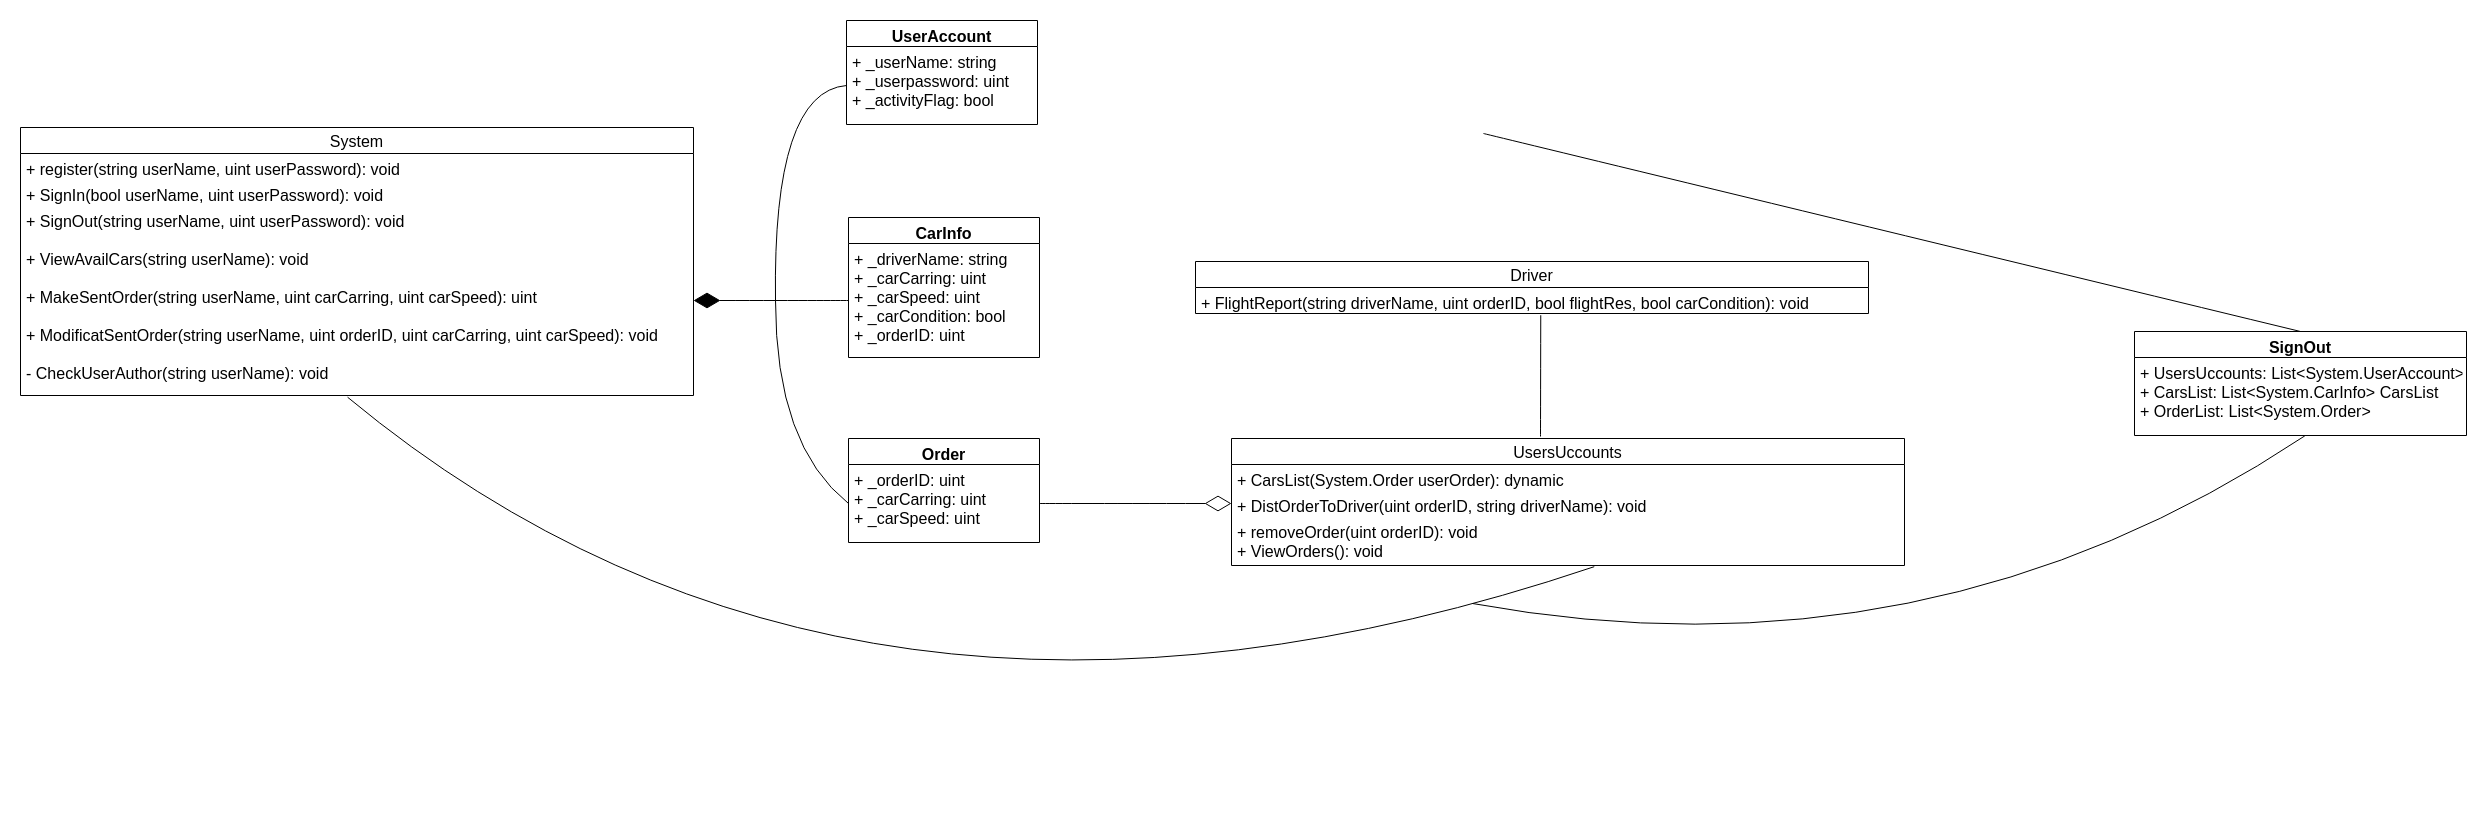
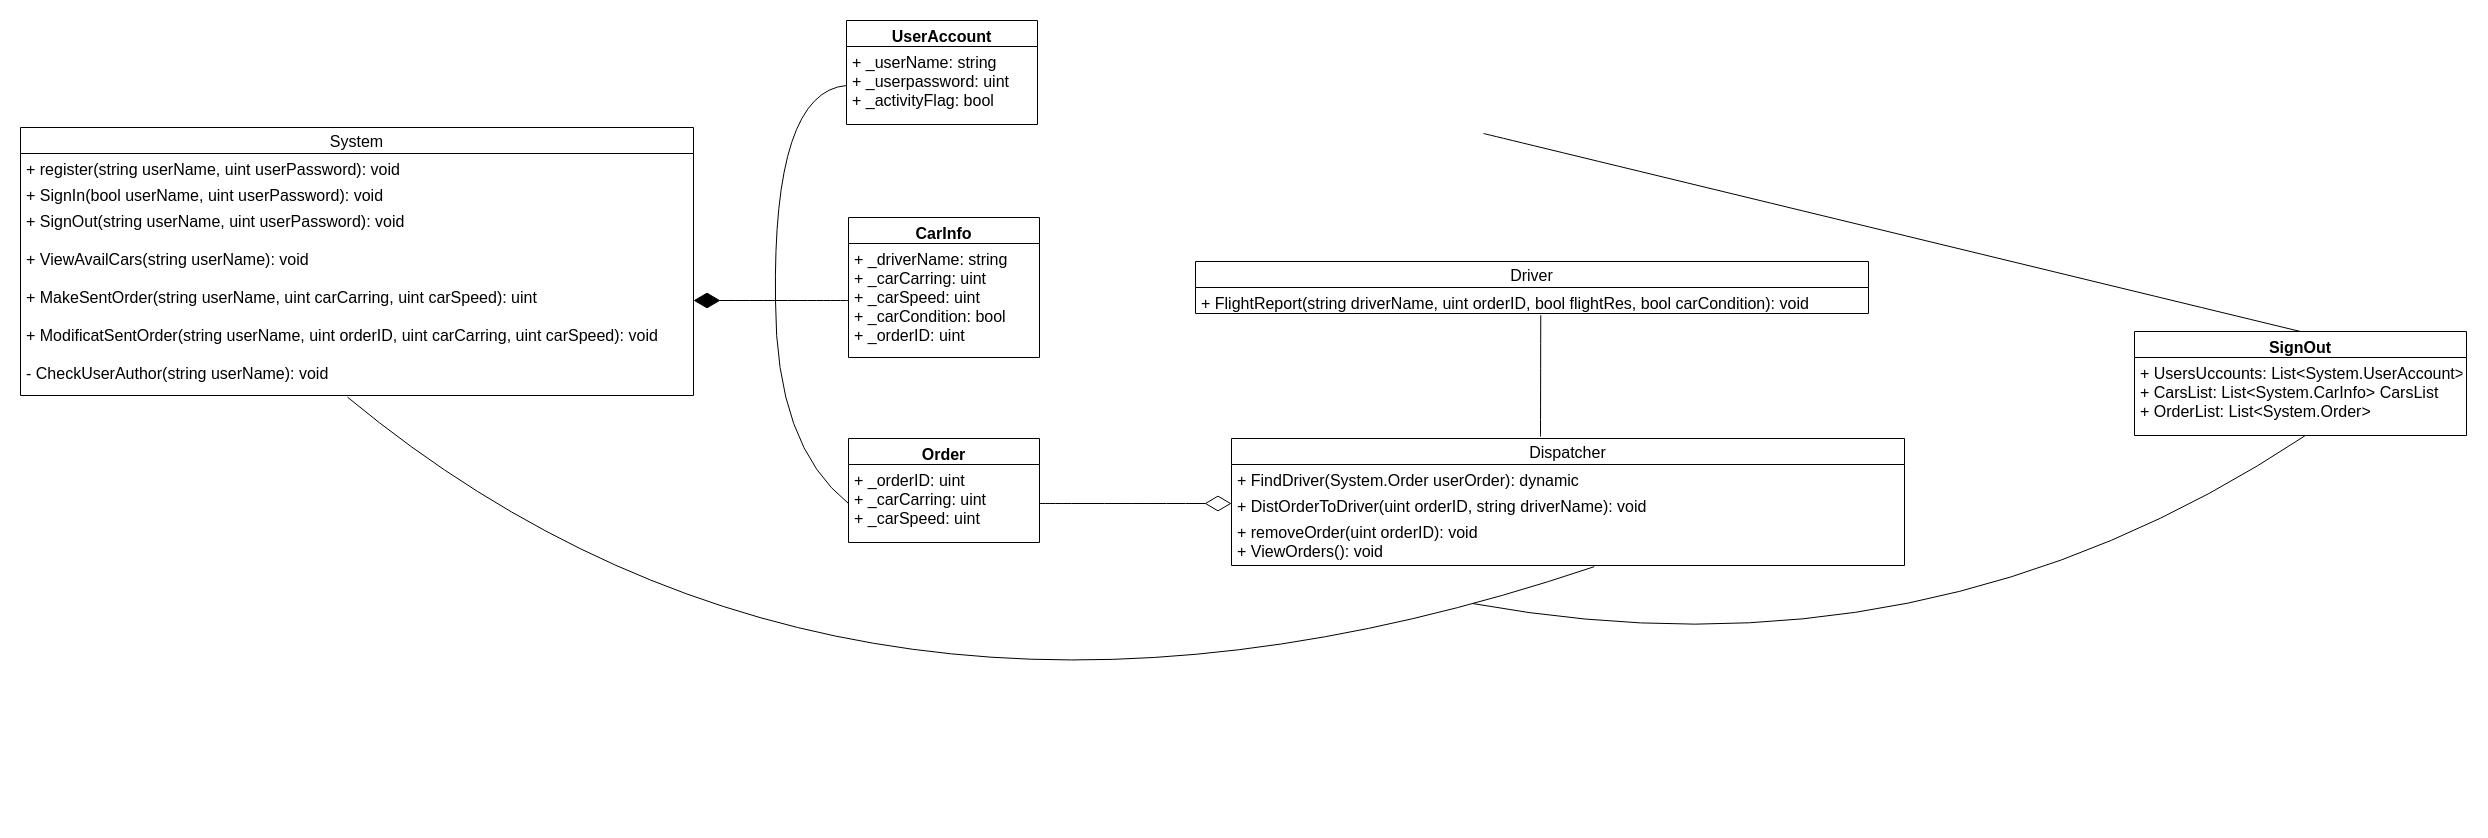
(1568, 453) -> (1568, 453)
(1415, 481) -> (1422, 481)
